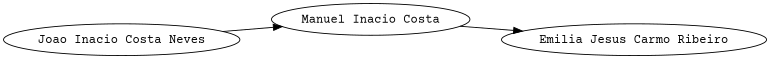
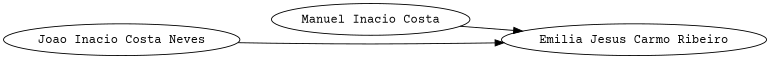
(248, 29) -> (367, 44)
